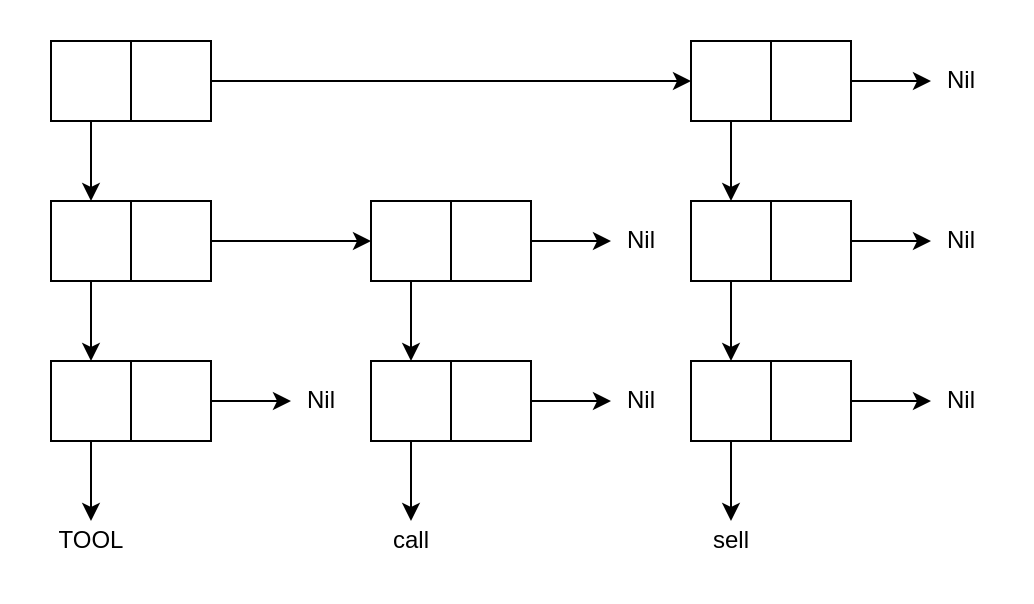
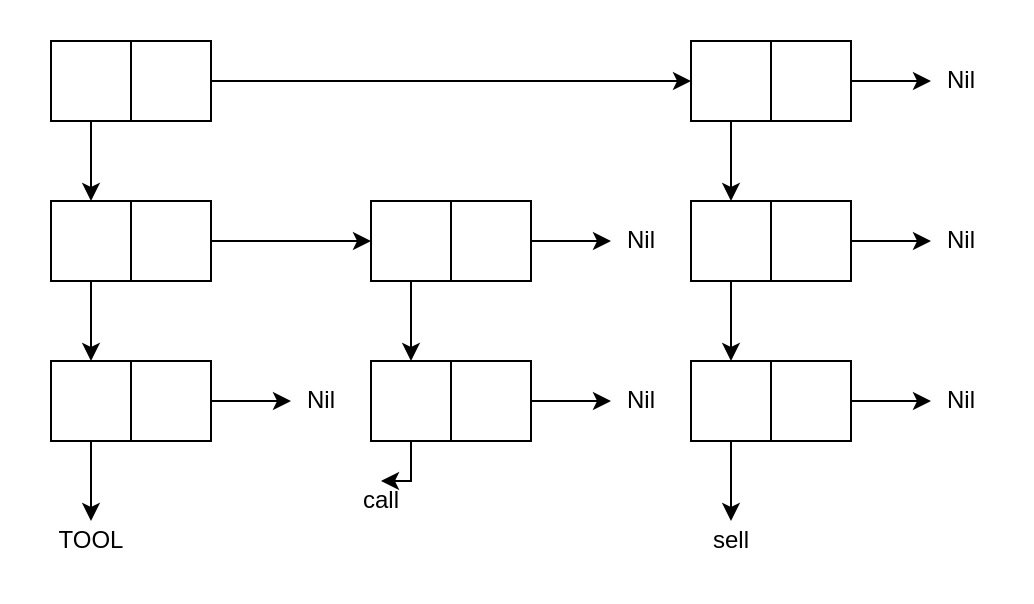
(411, 541) -> (381, 501)
